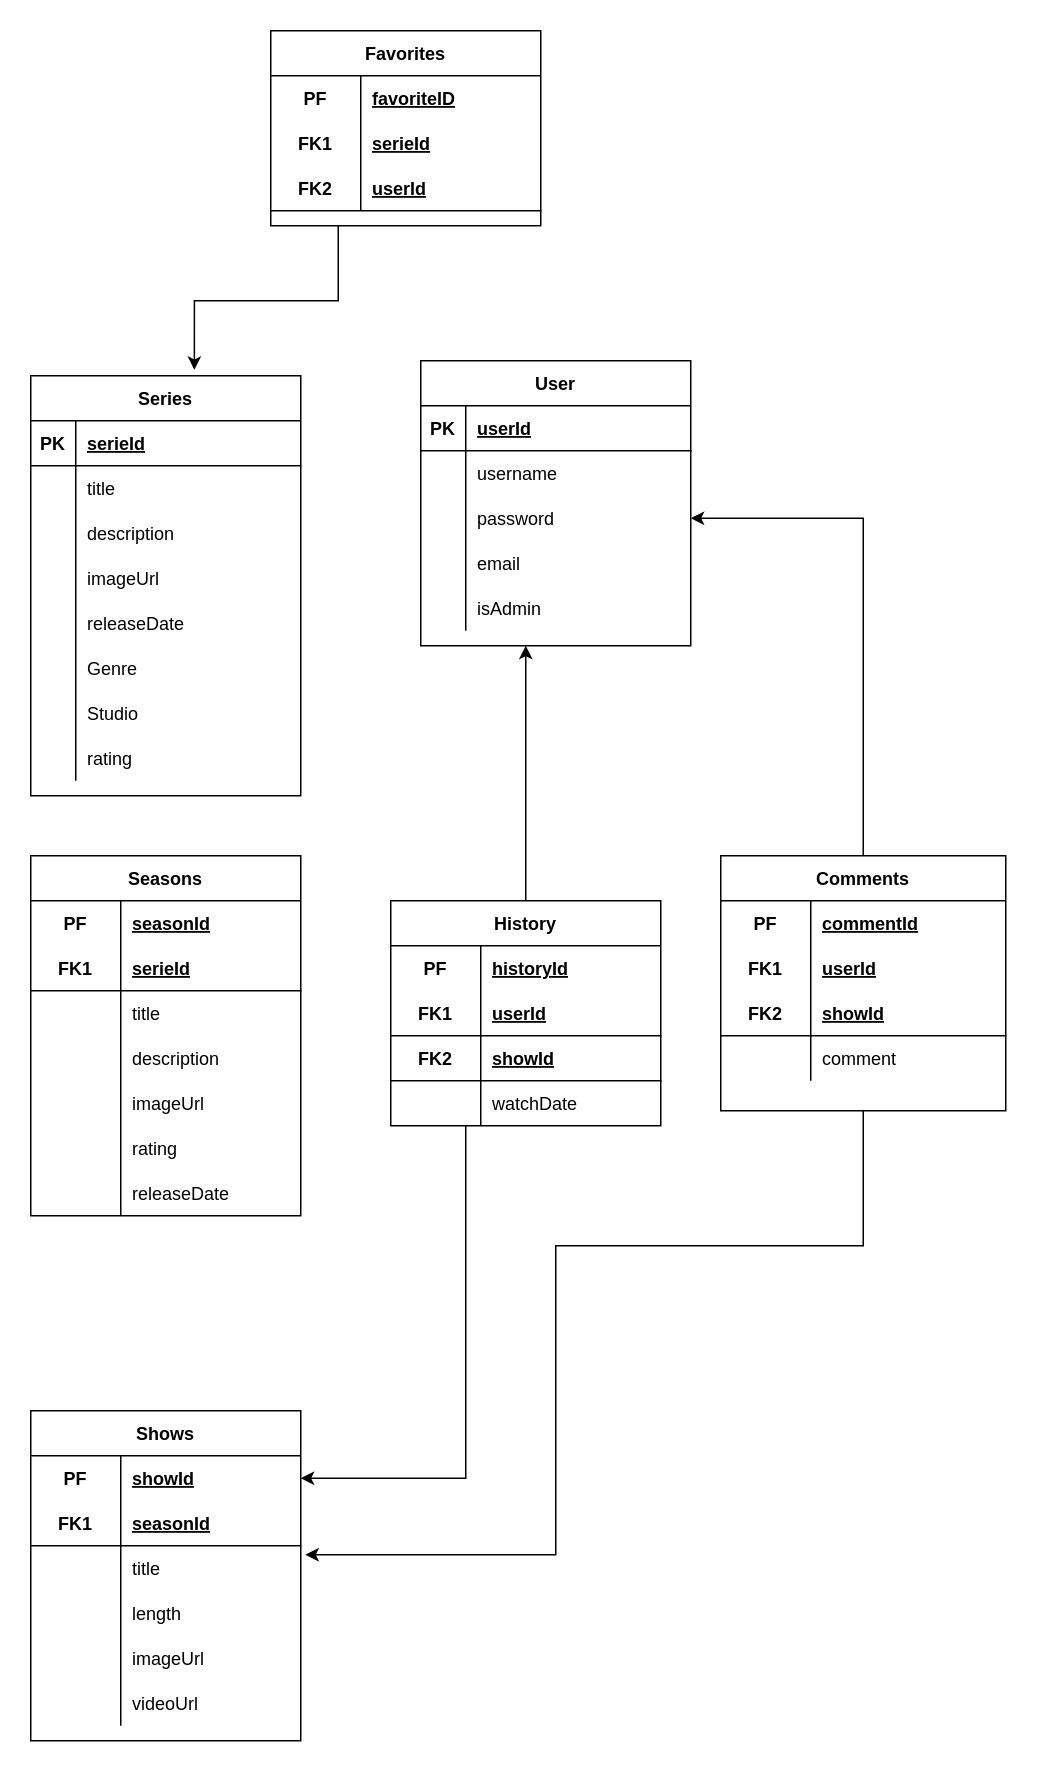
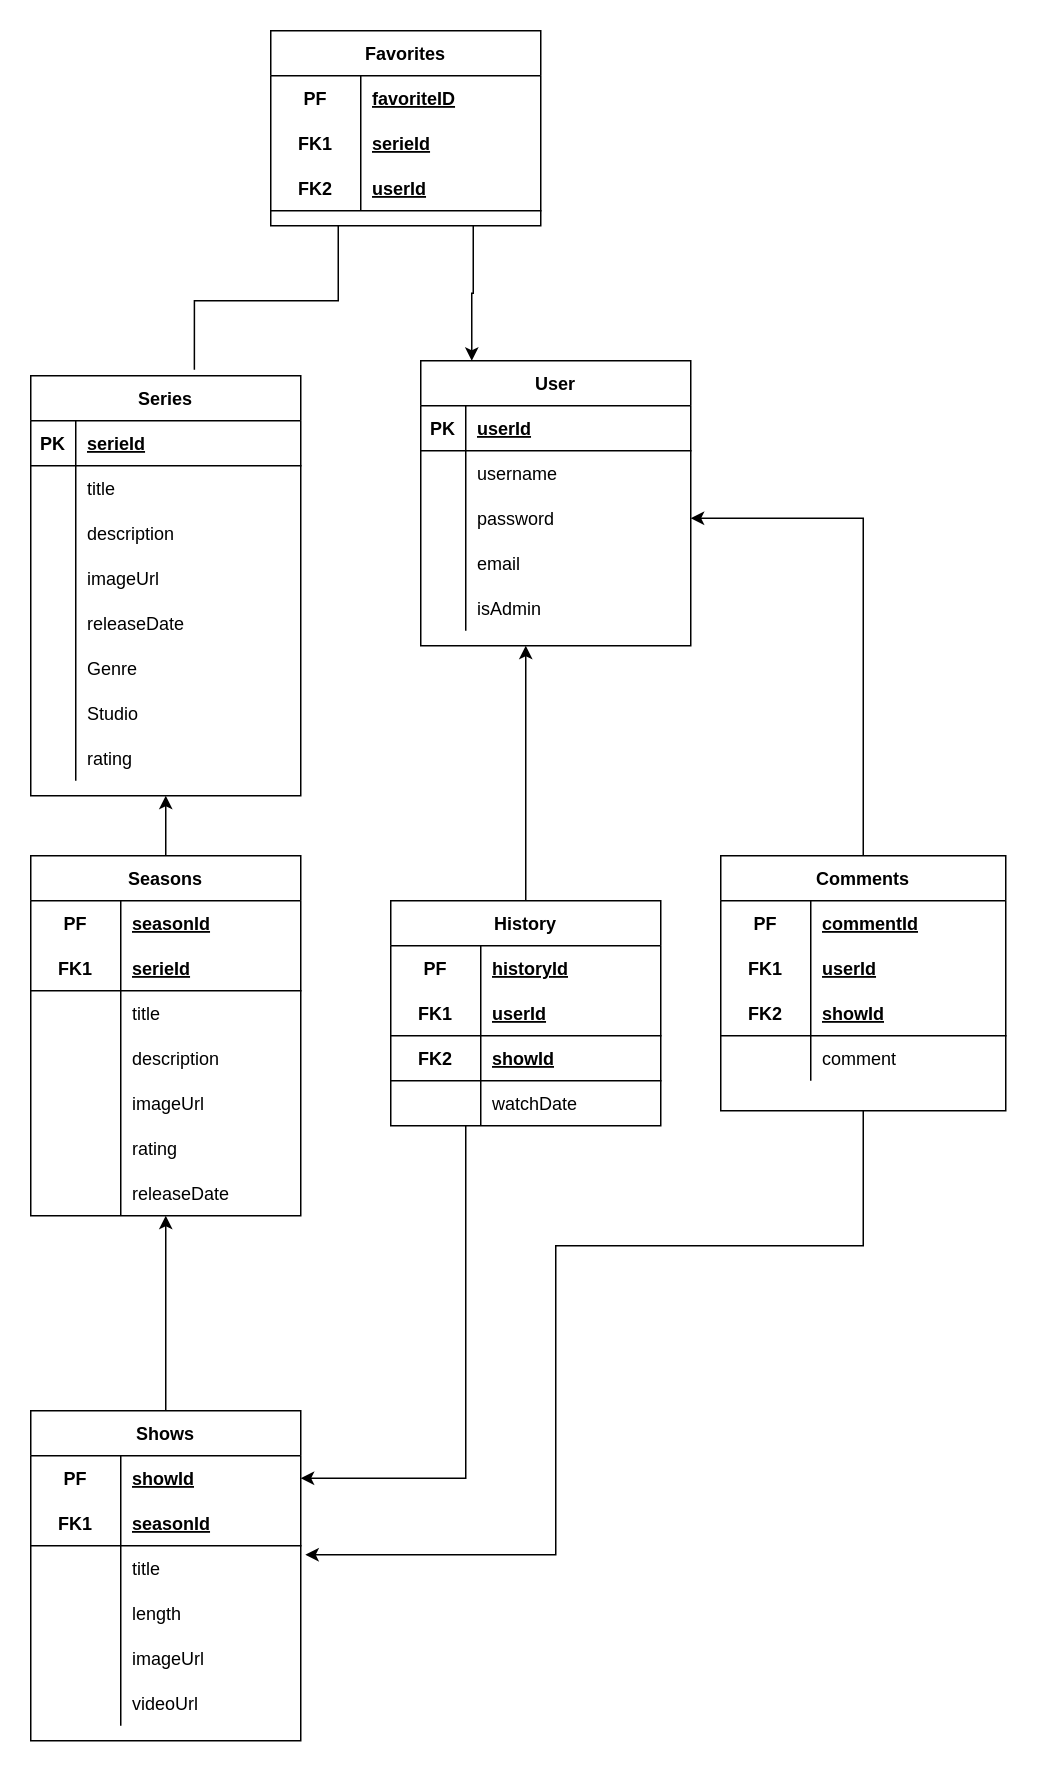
none -> (473, 289)
(194, 358) -> (194, 362)
none -> (166, 831)
none -> (166, 1319)
